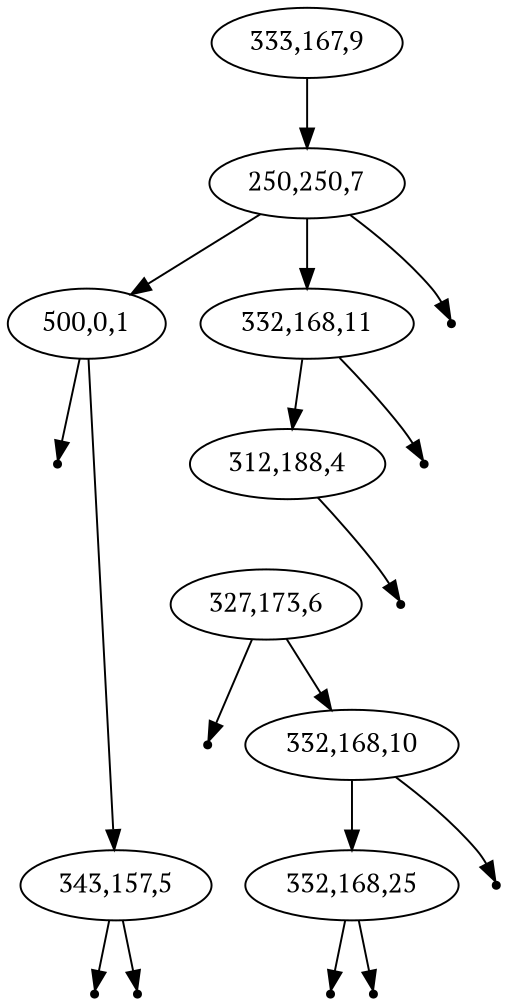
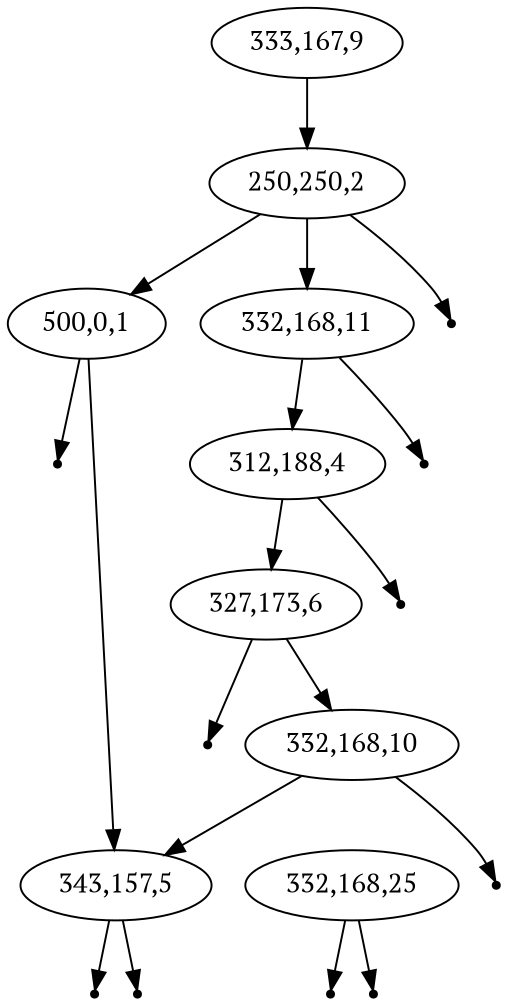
(307, 183) -> (307, 183)
none -> (278, 525)
(352, 806) -> (242, 811)
